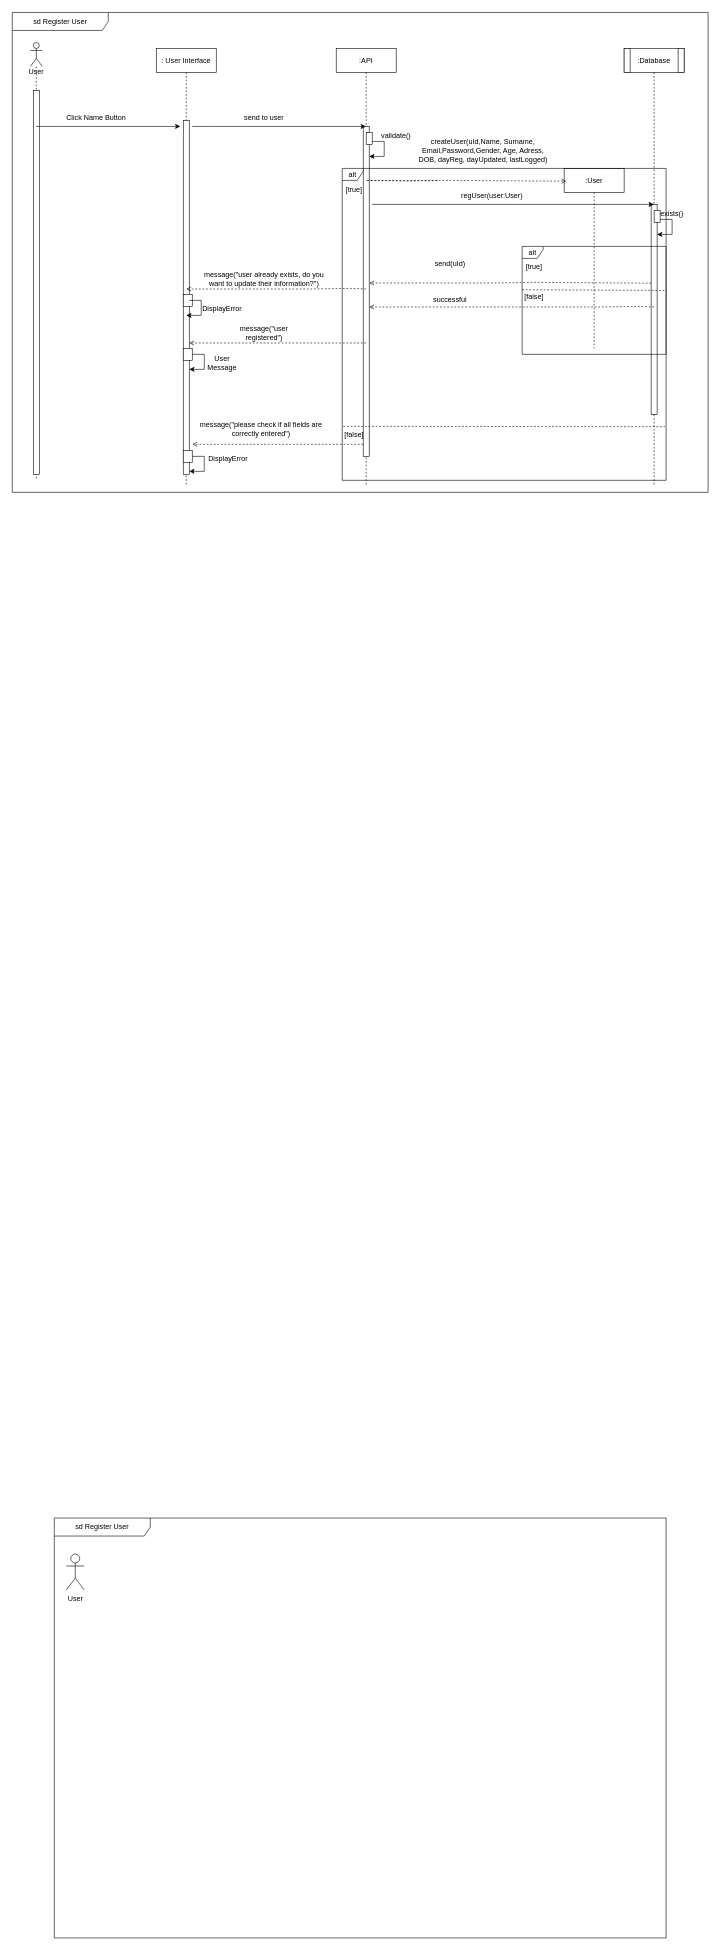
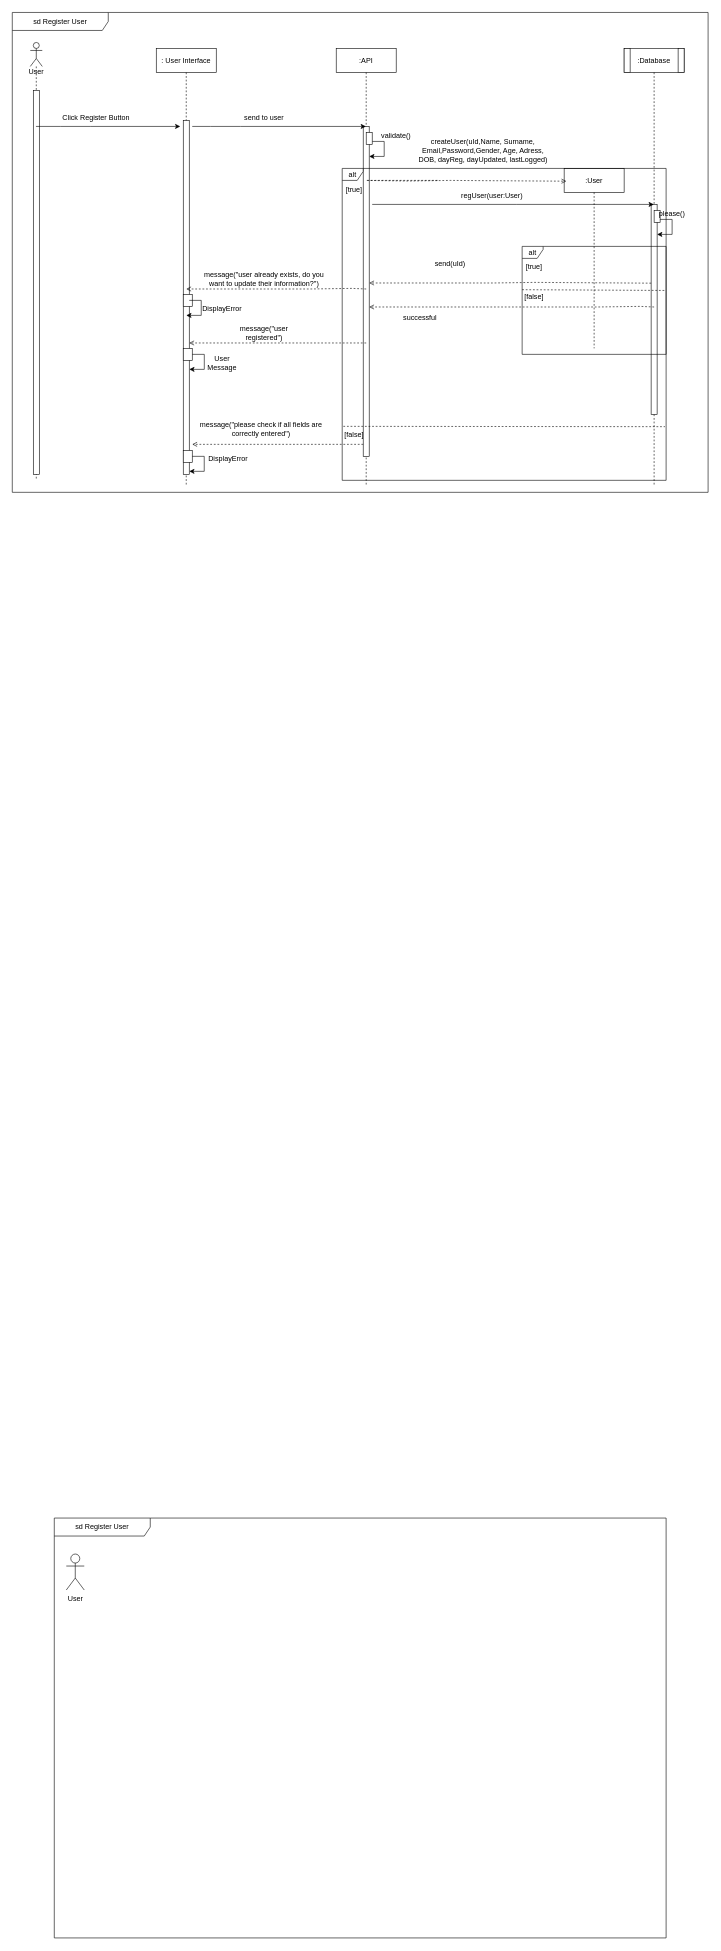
(96, 117) -> (96, 117)
(672, 213) -> (672, 213)
(450, 300) -> (420, 318)
